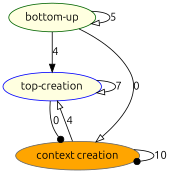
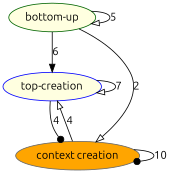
(56, 52) -> (56, 52)
(137, 87) -> (137, 87)
(57, 121) -> (57, 121)
